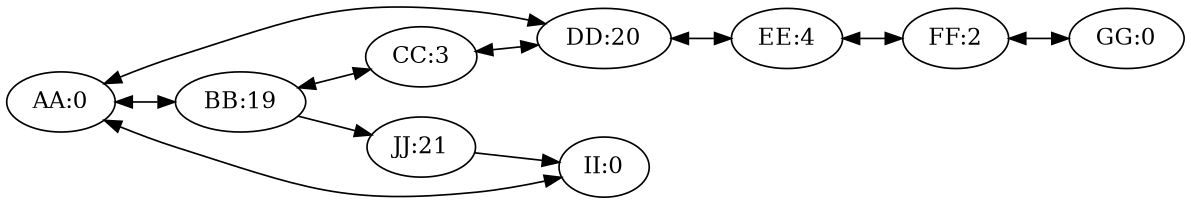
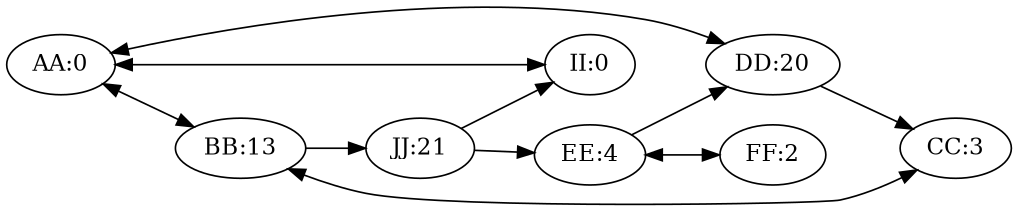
(701, 38) -> (496, 151)
(1127, 38) -> none
(507, 48) -> none
(241, 102) -> (241, 148)
